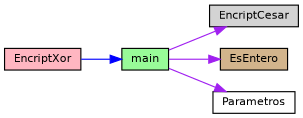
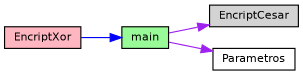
(254, 59) -> none
